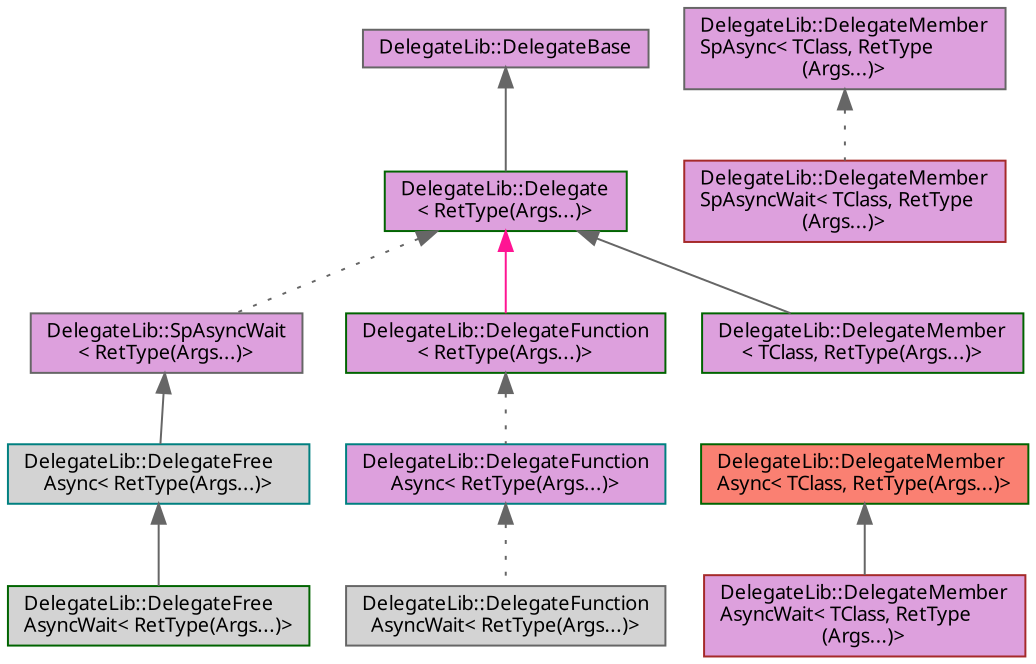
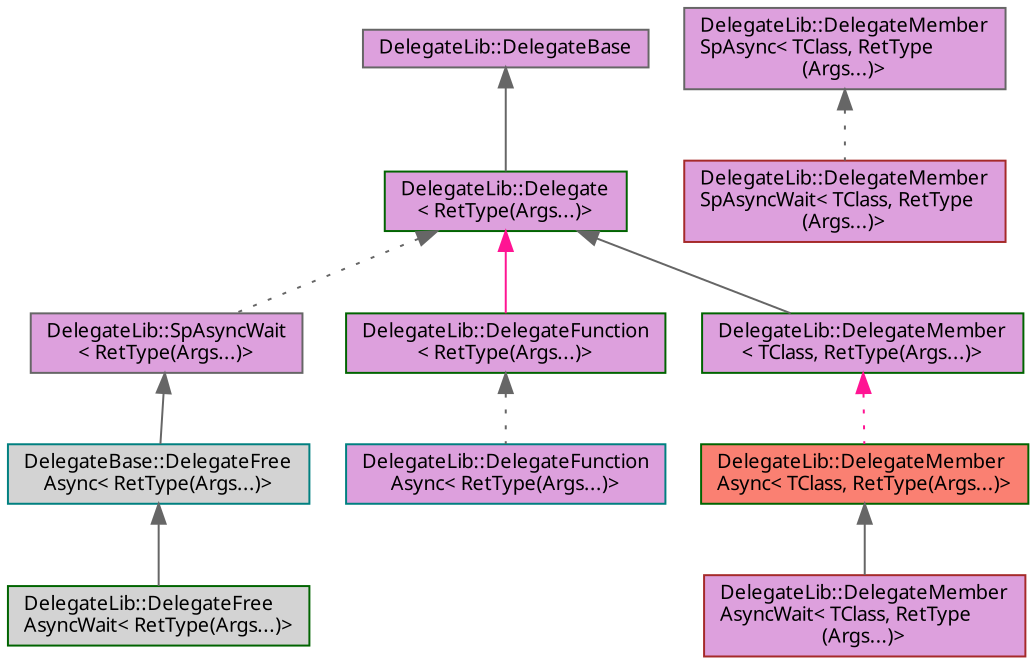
none -> (864, 419)
(159, 474) -> (159, 474)
(506, 616) -> none
